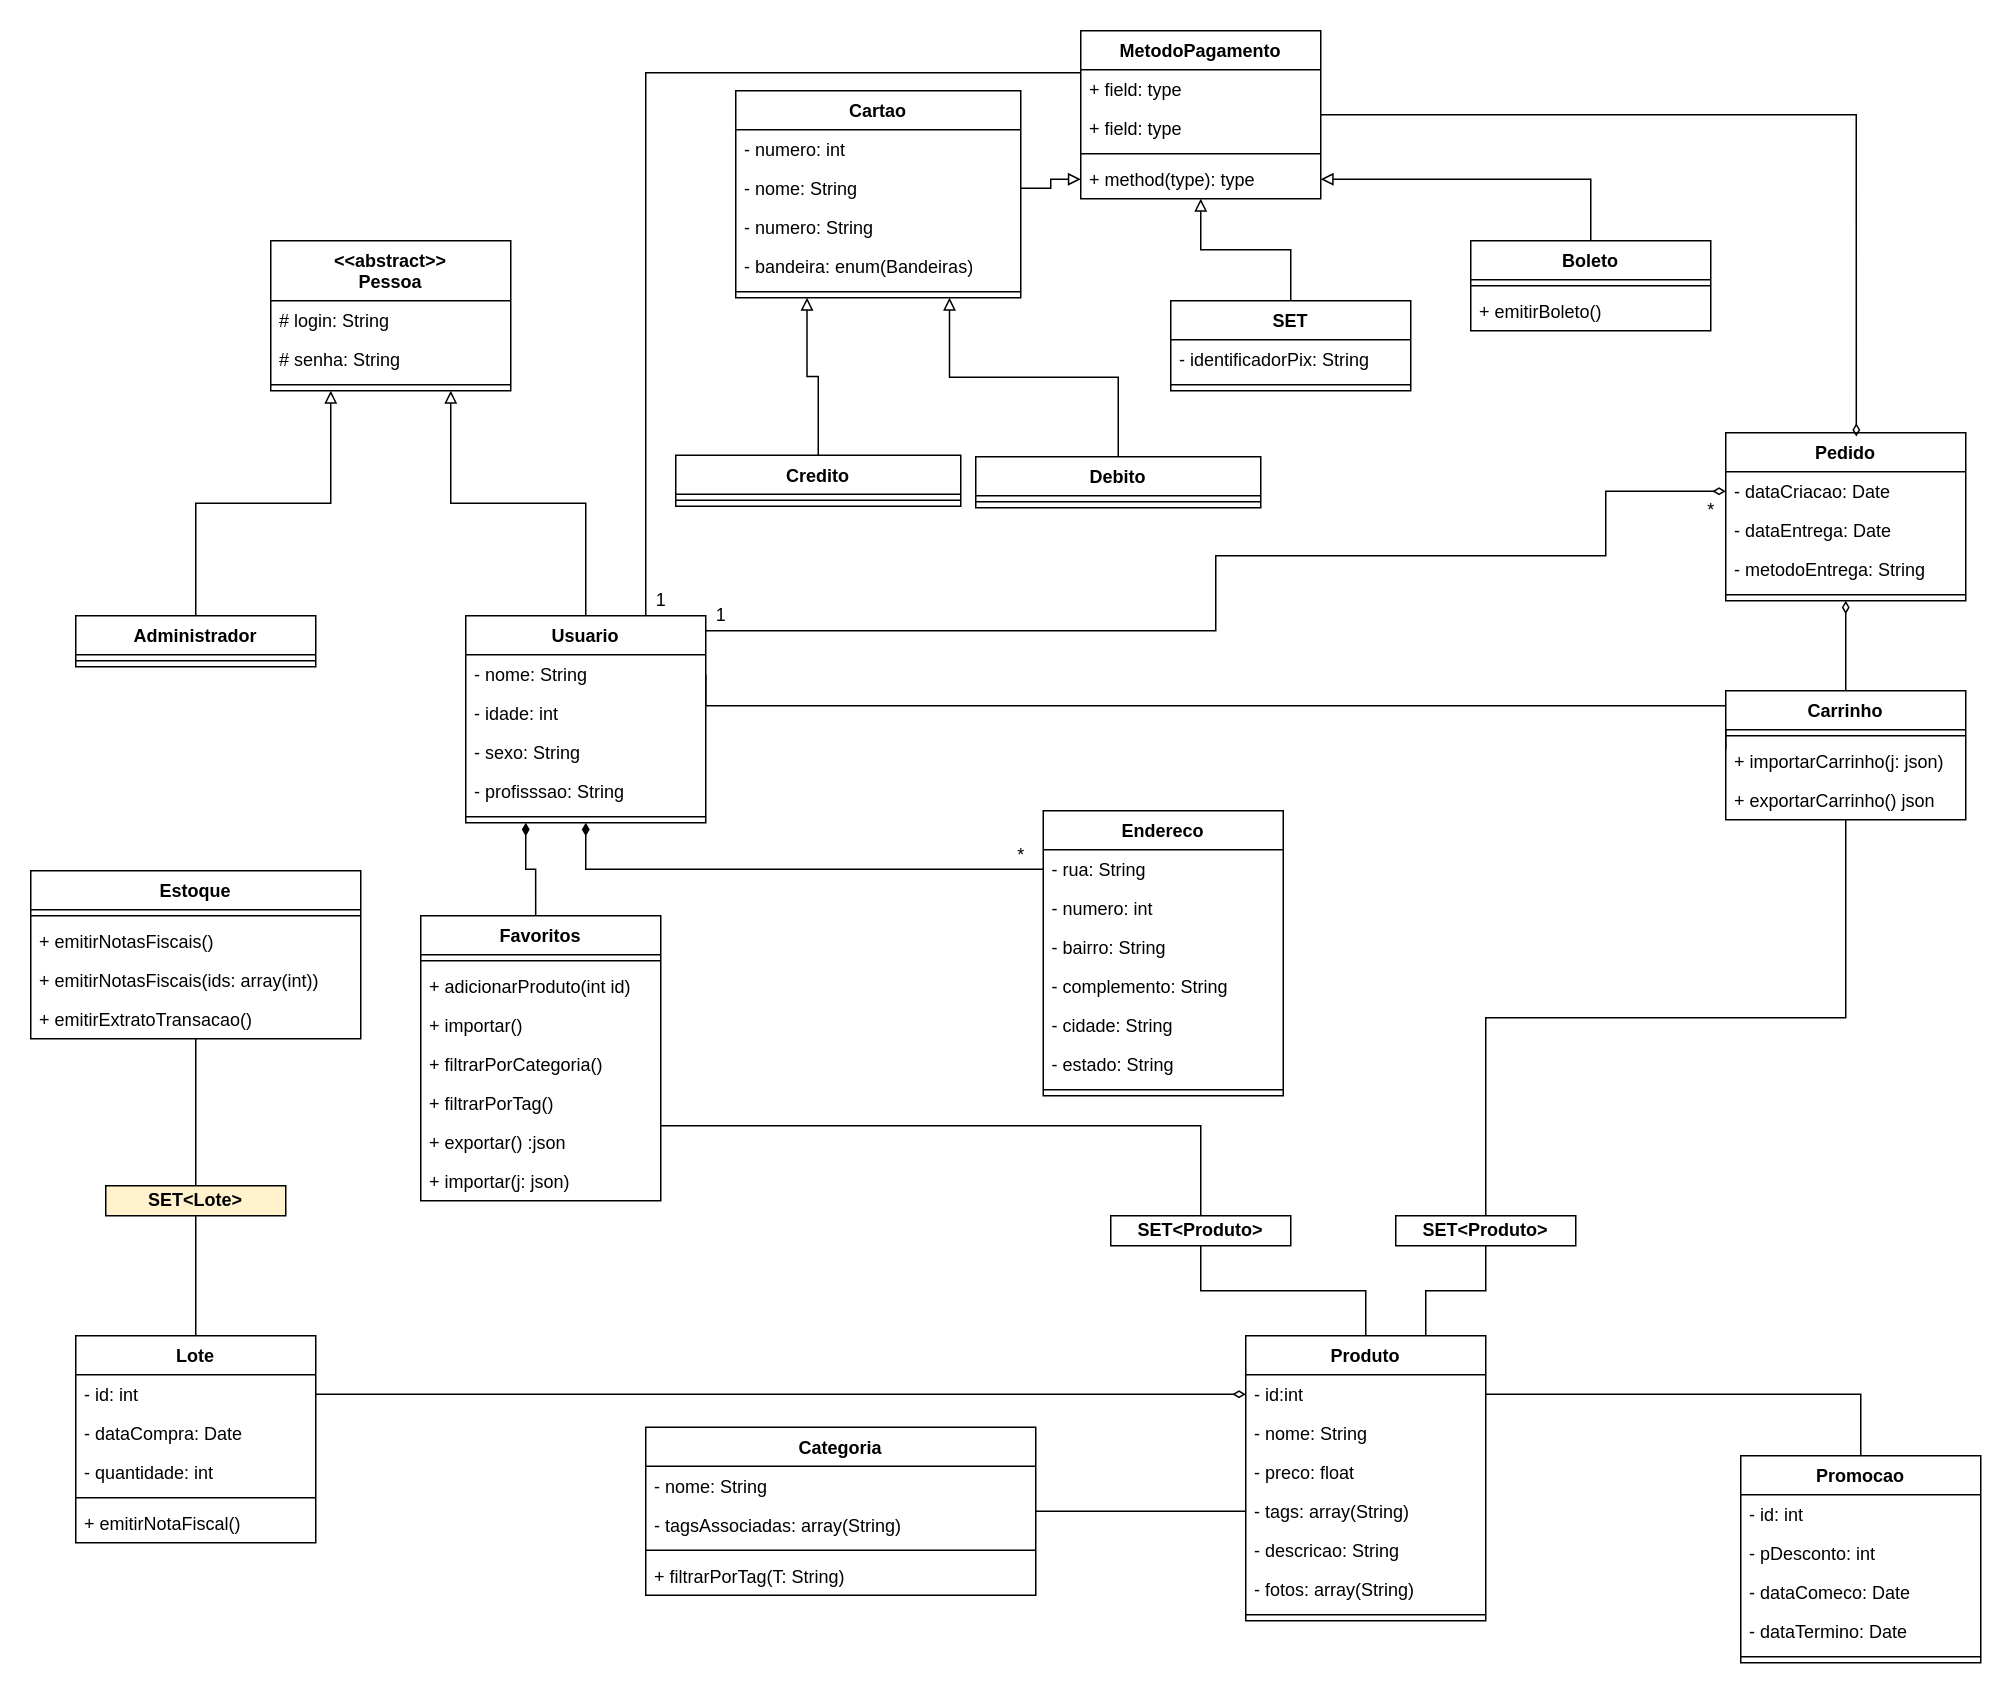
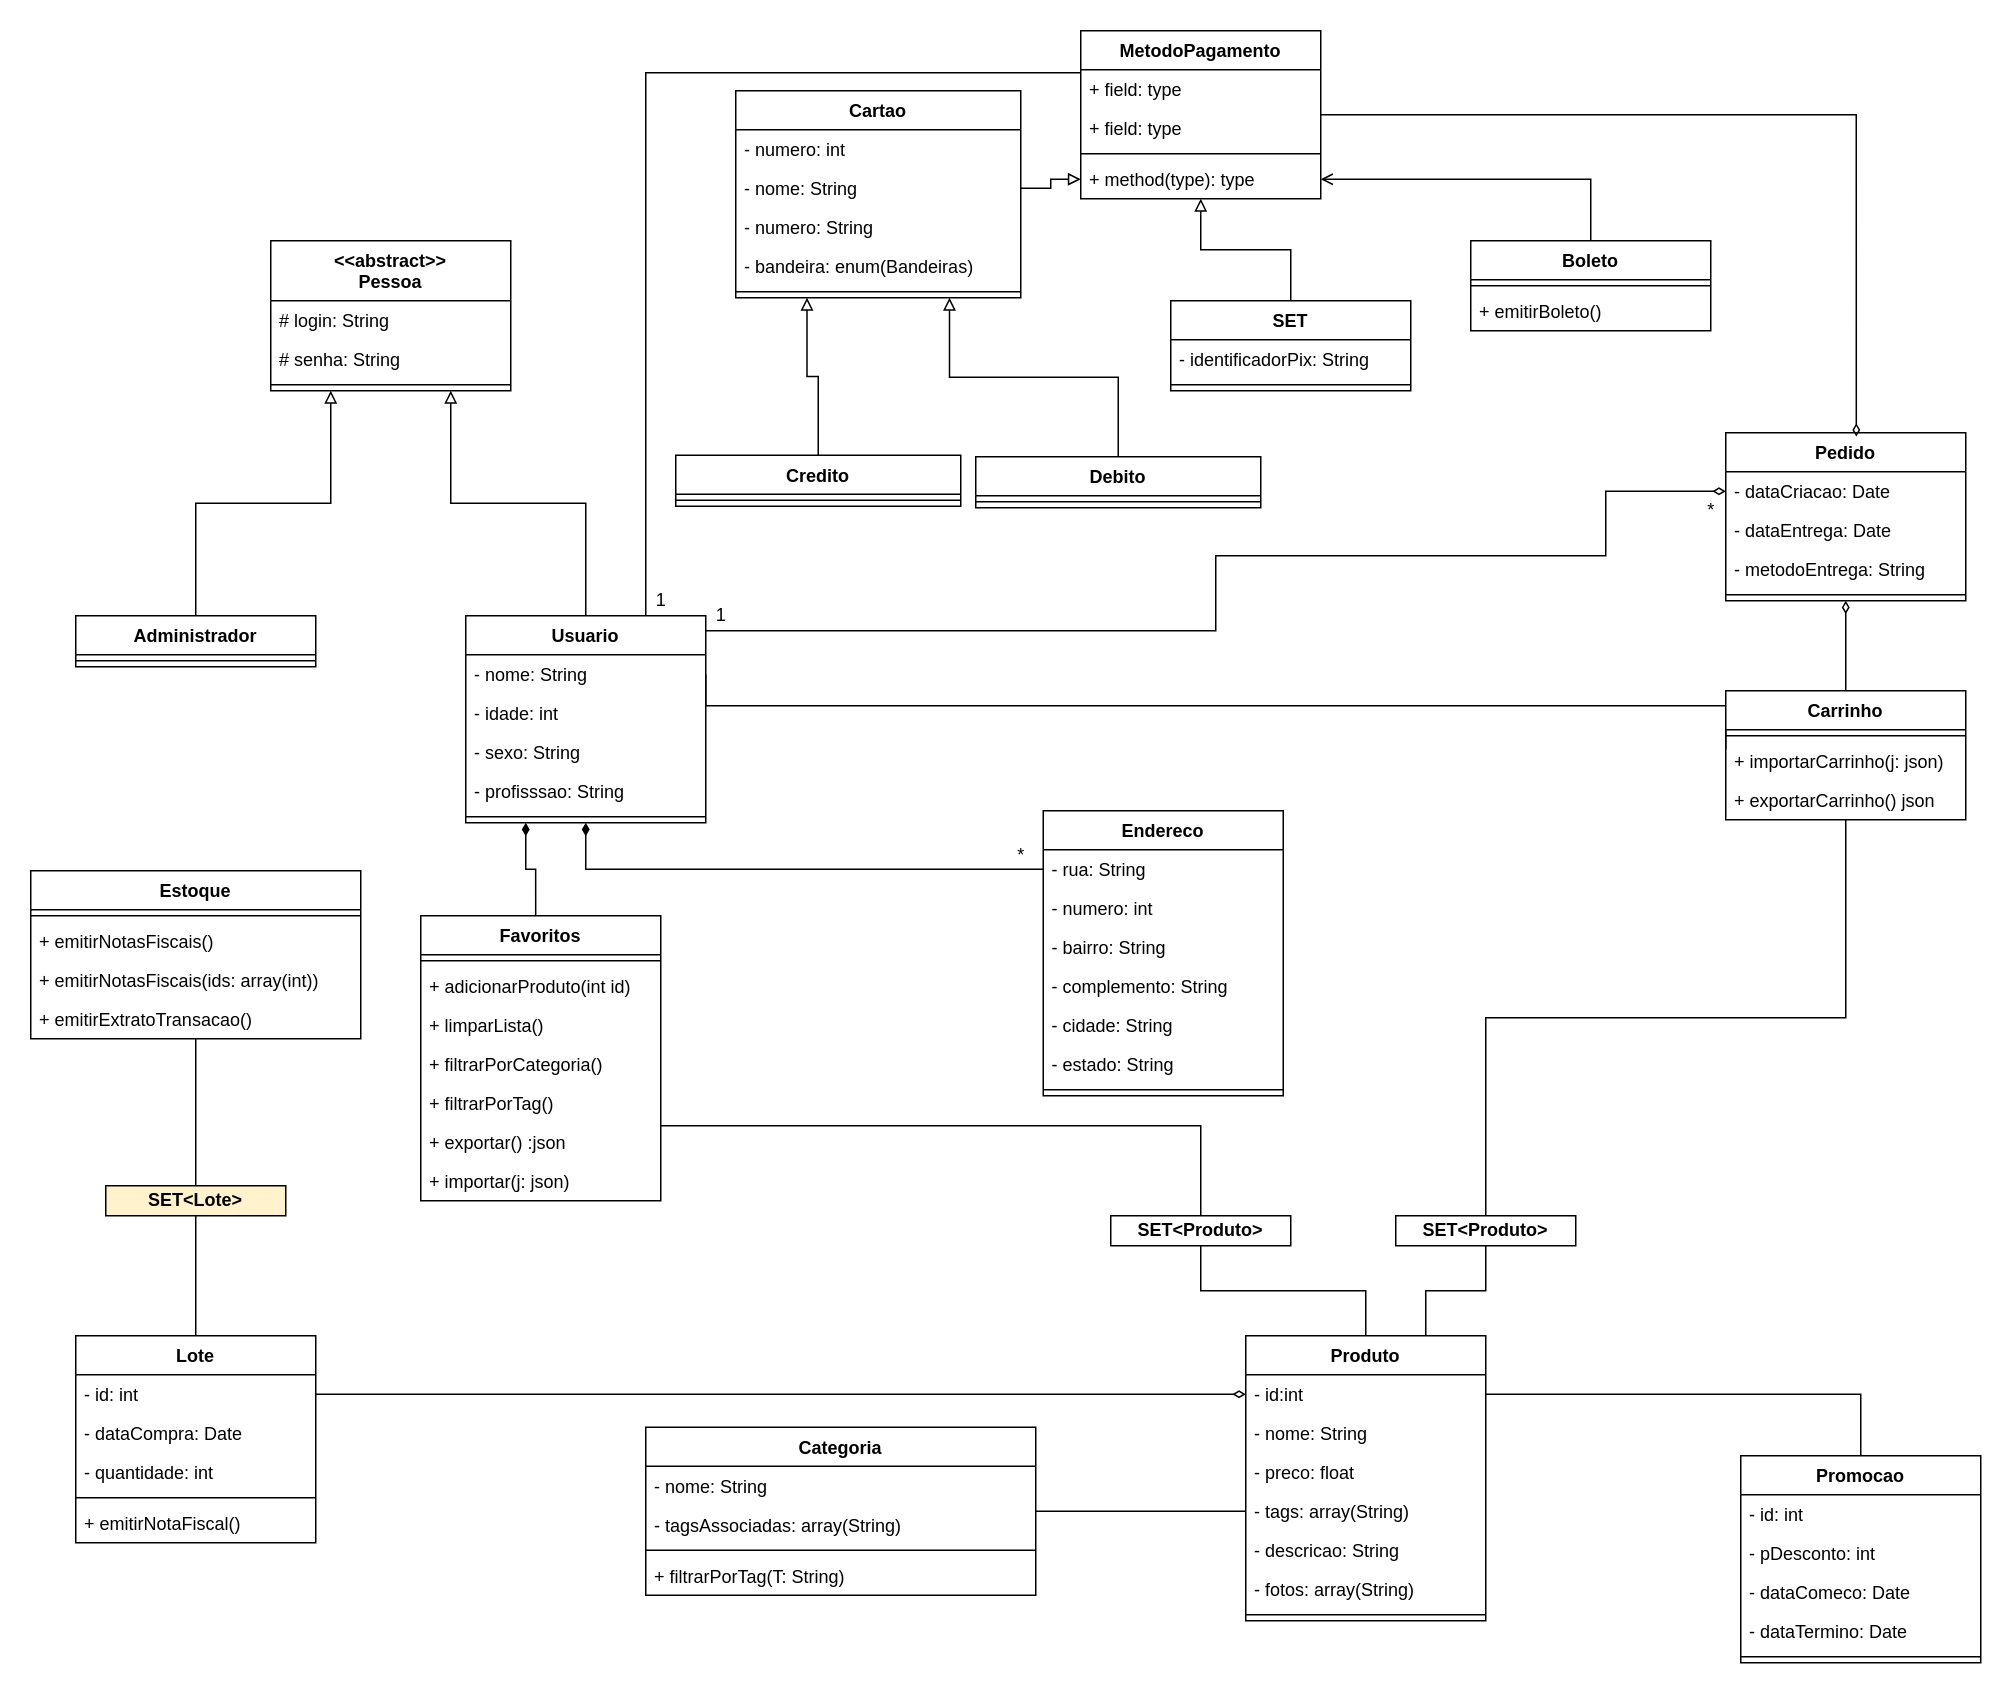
(1334, 179) -> (1330, 179)
(485, 1026) -> (495, 1026)
